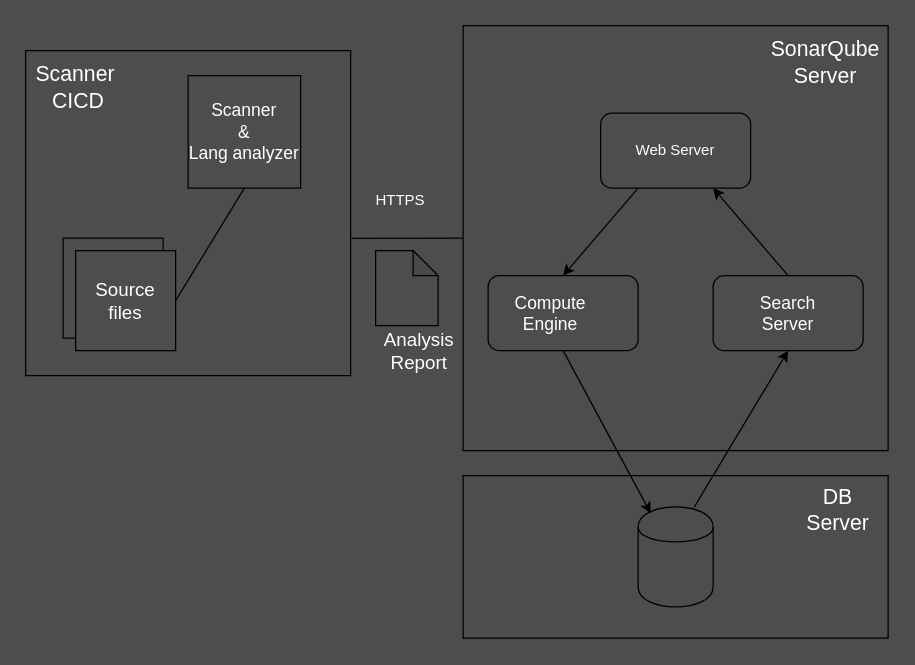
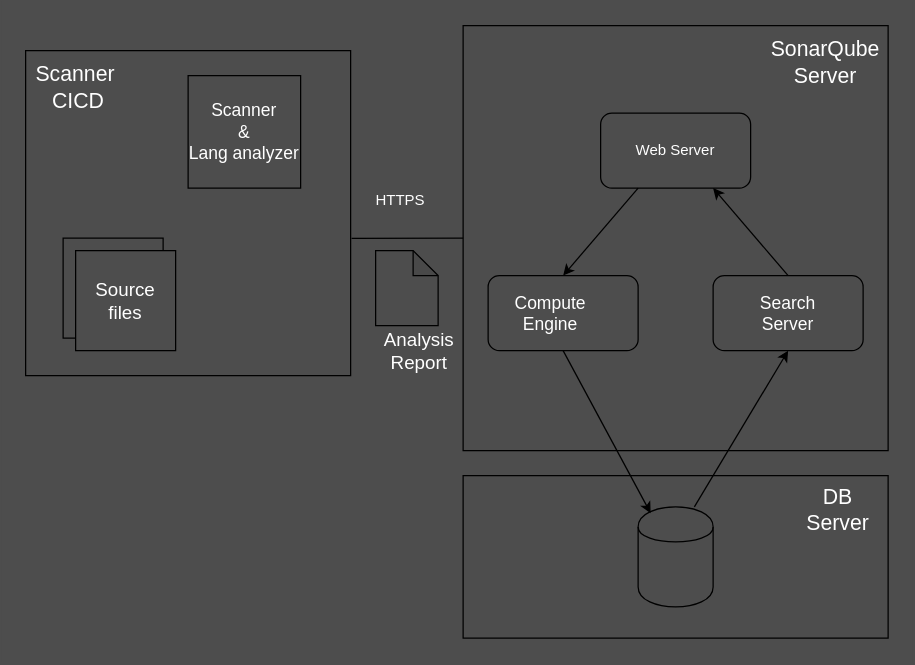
(210, 245) -> none
